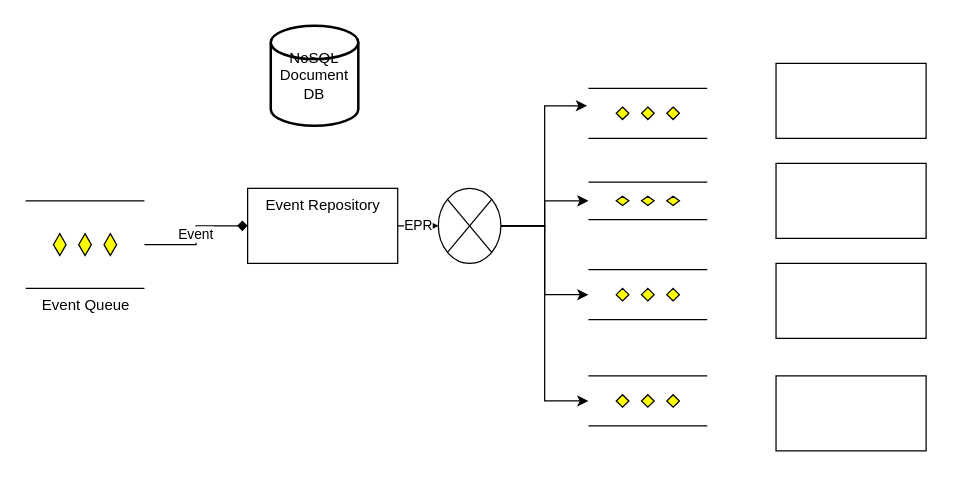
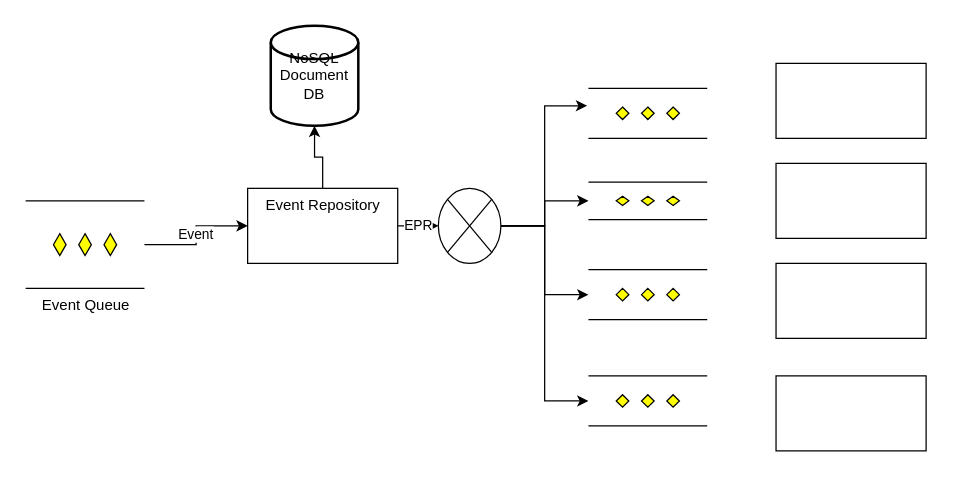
none -> (323, 157)
(237, 226) -> (238, 226)
